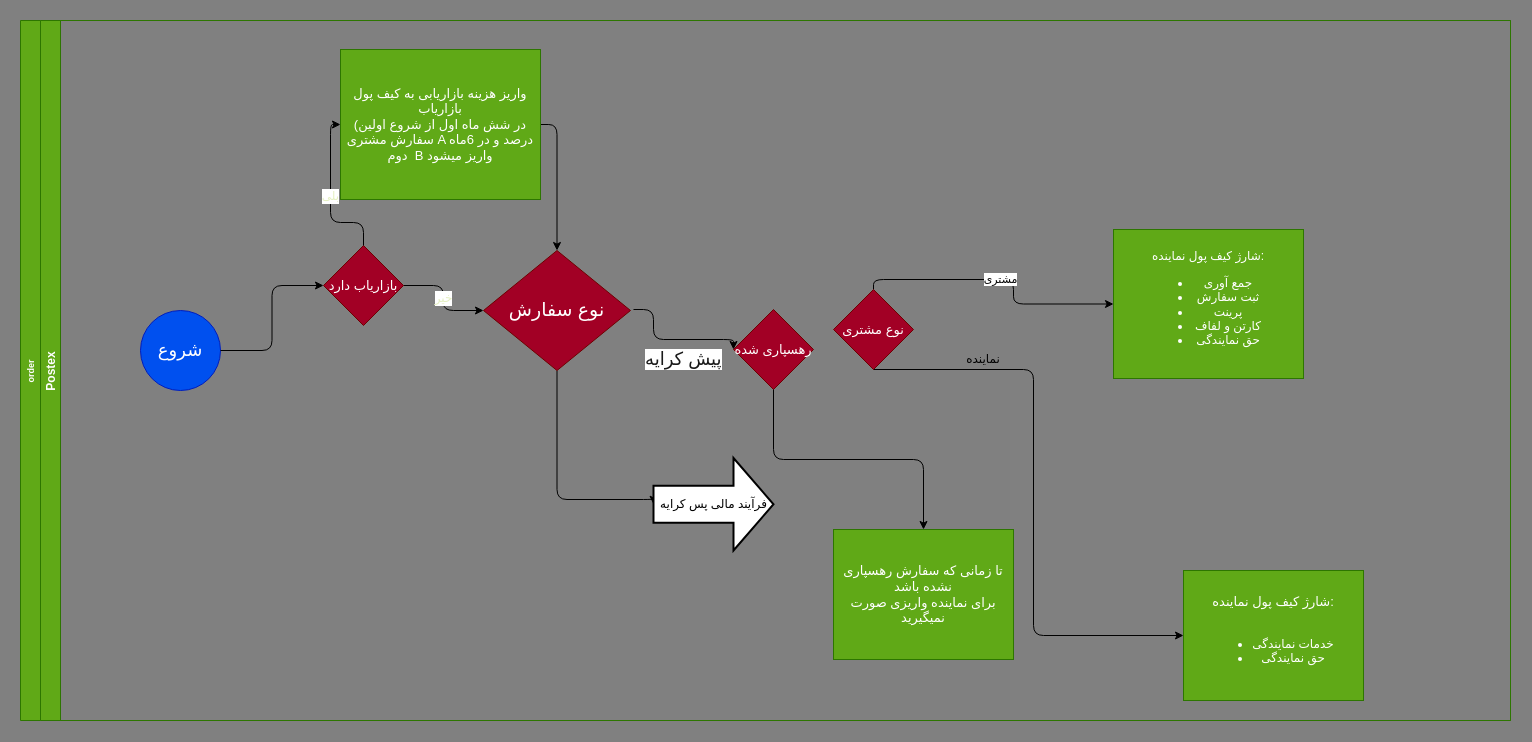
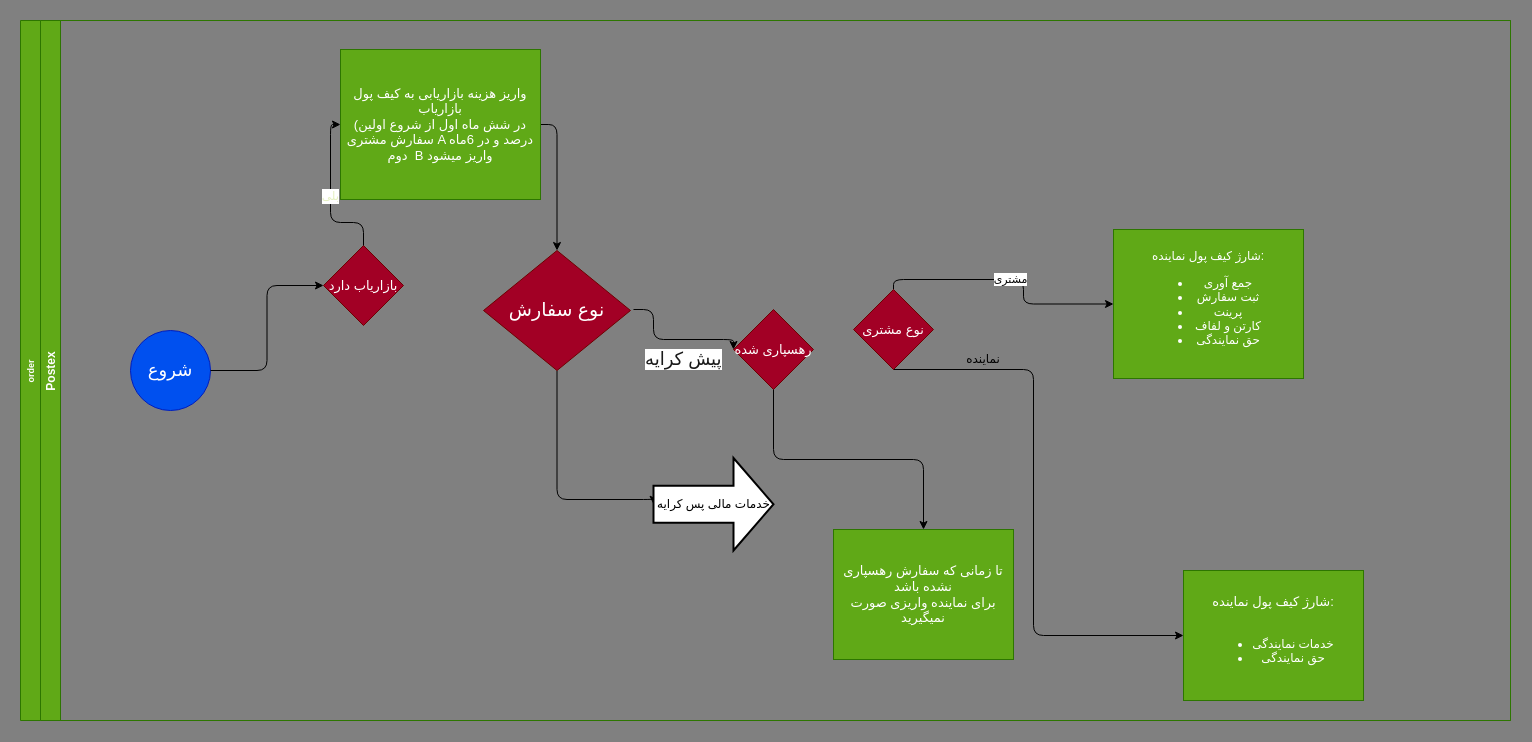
(444, 296) -> none
(874, 330) -> (894, 330)
(181, 351) -> (171, 371)
(714, 505) -> (714, 505)
